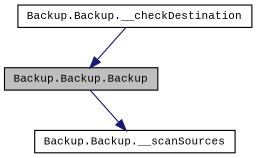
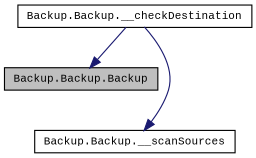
(104, 106) -> (170, 73)
